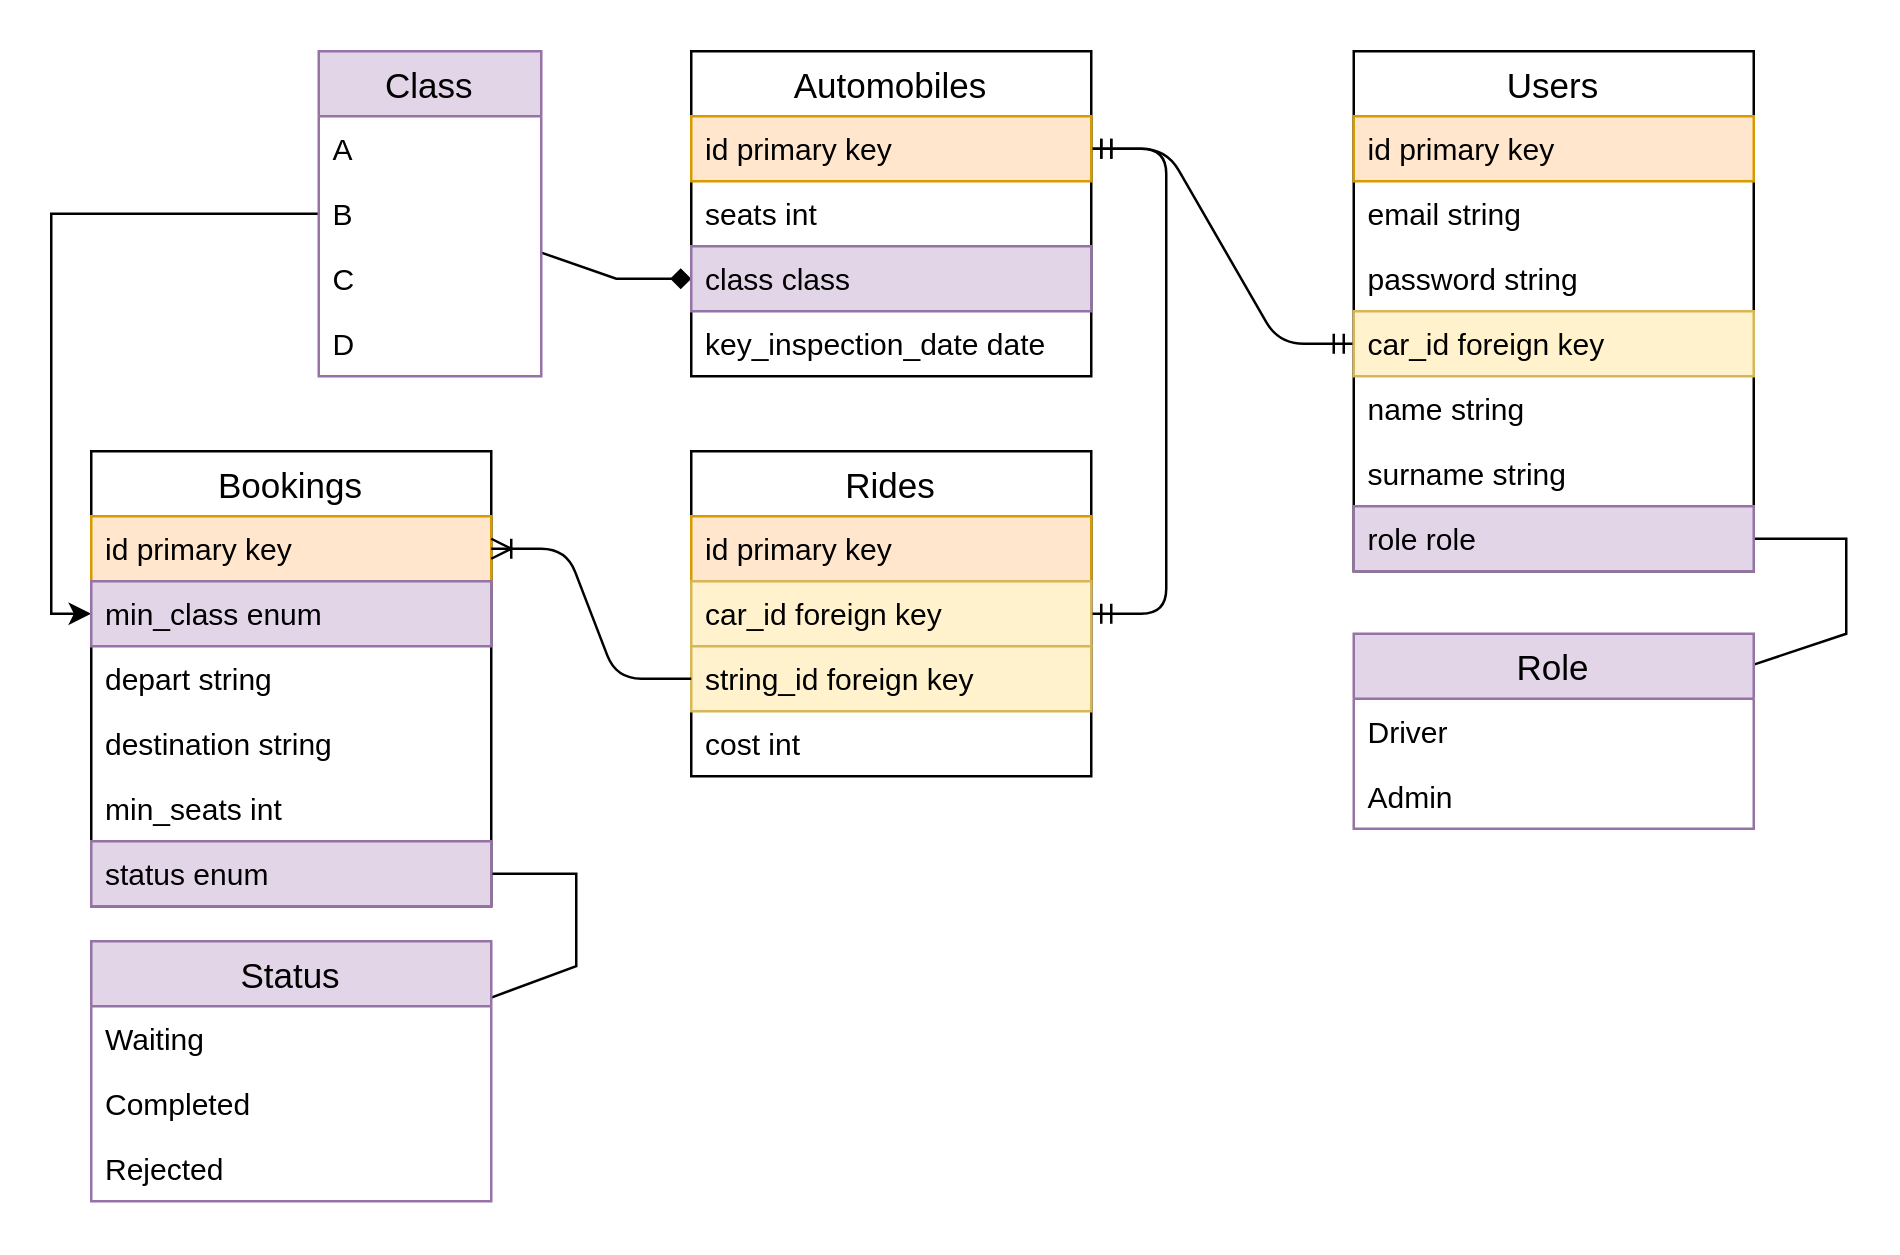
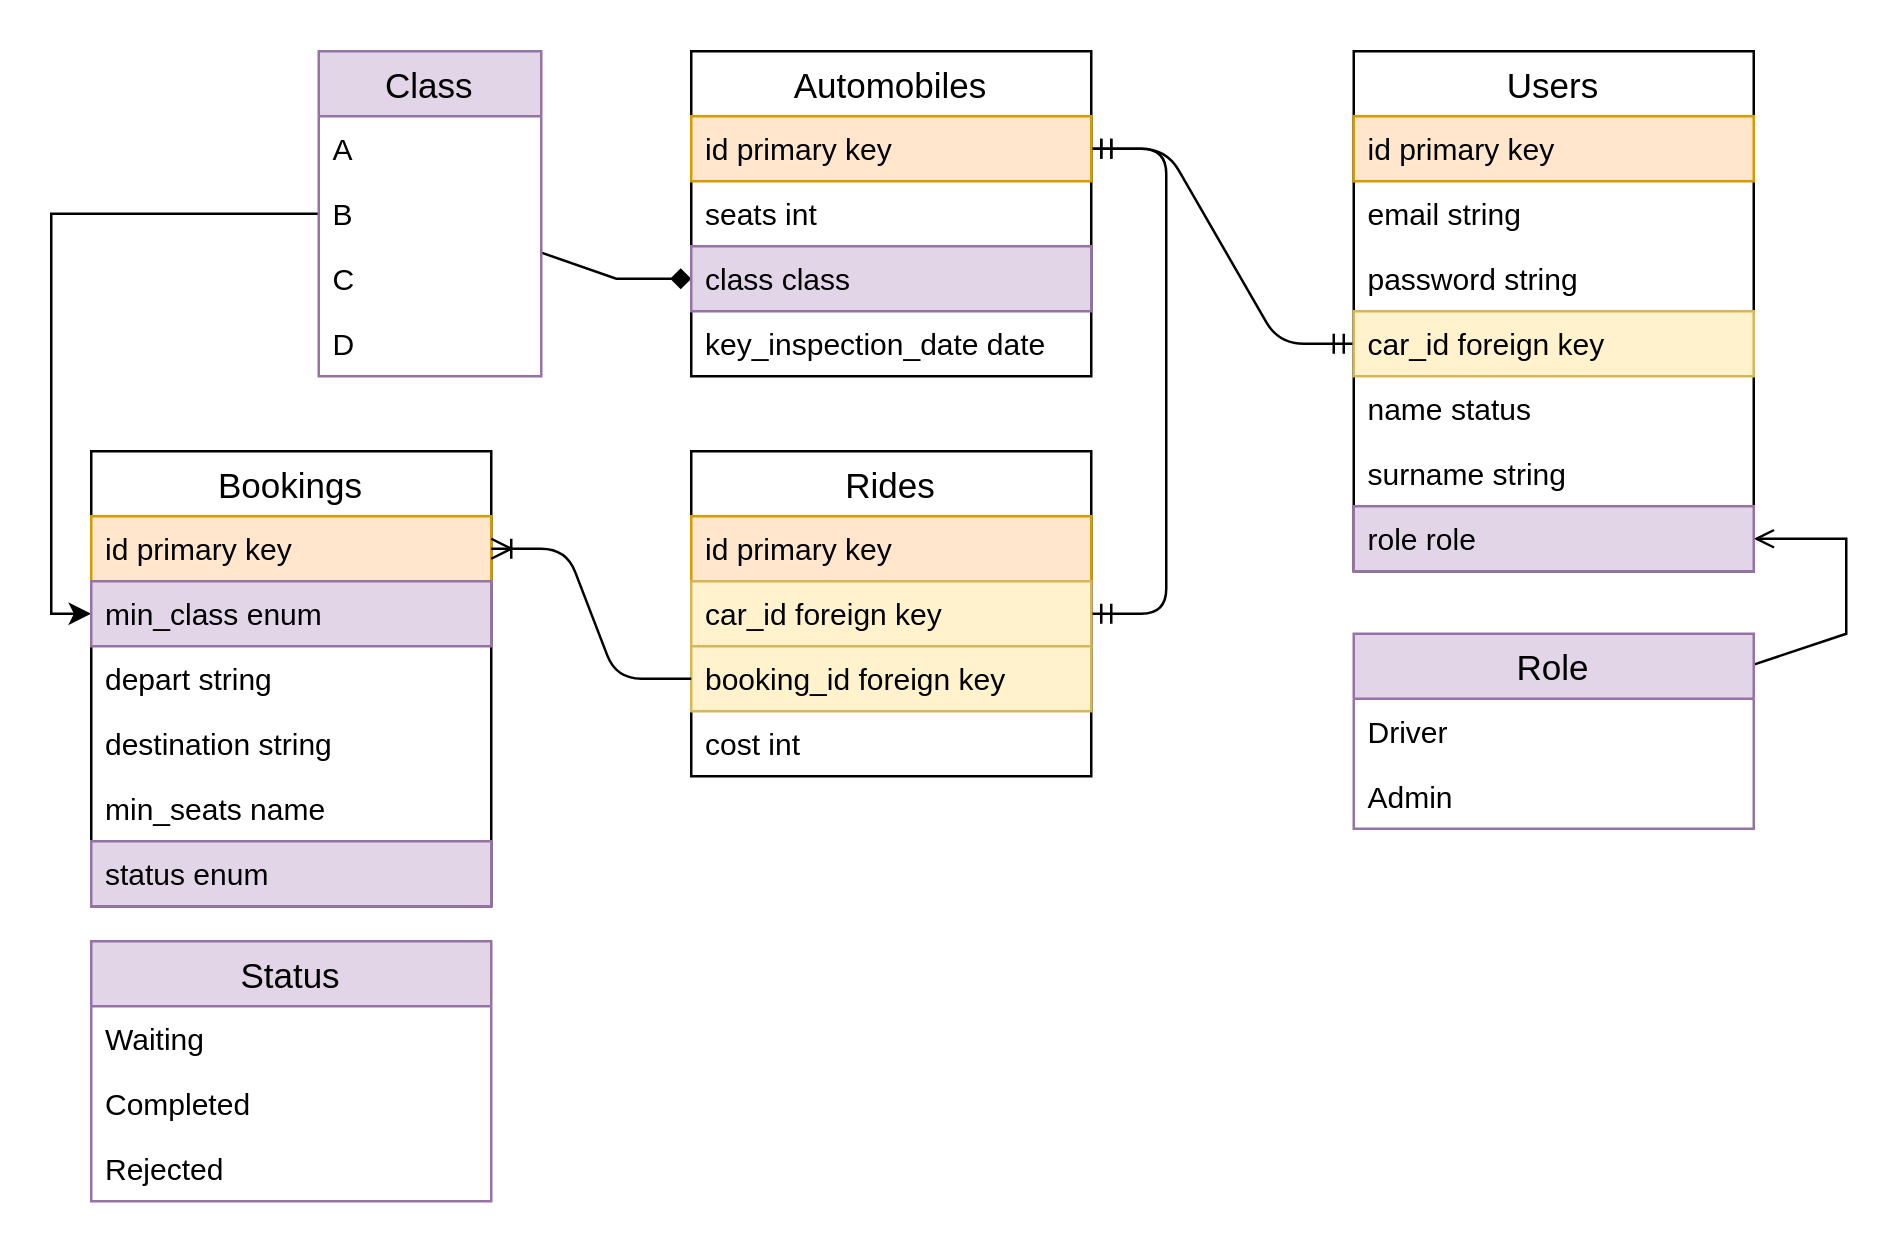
(1452, 410) -> (1456, 410)
(1762, 539) -> (1763, 539)
(862, 680) -> (870, 680)
(203, 810) -> (215, 810)
(576, 925) -> none
